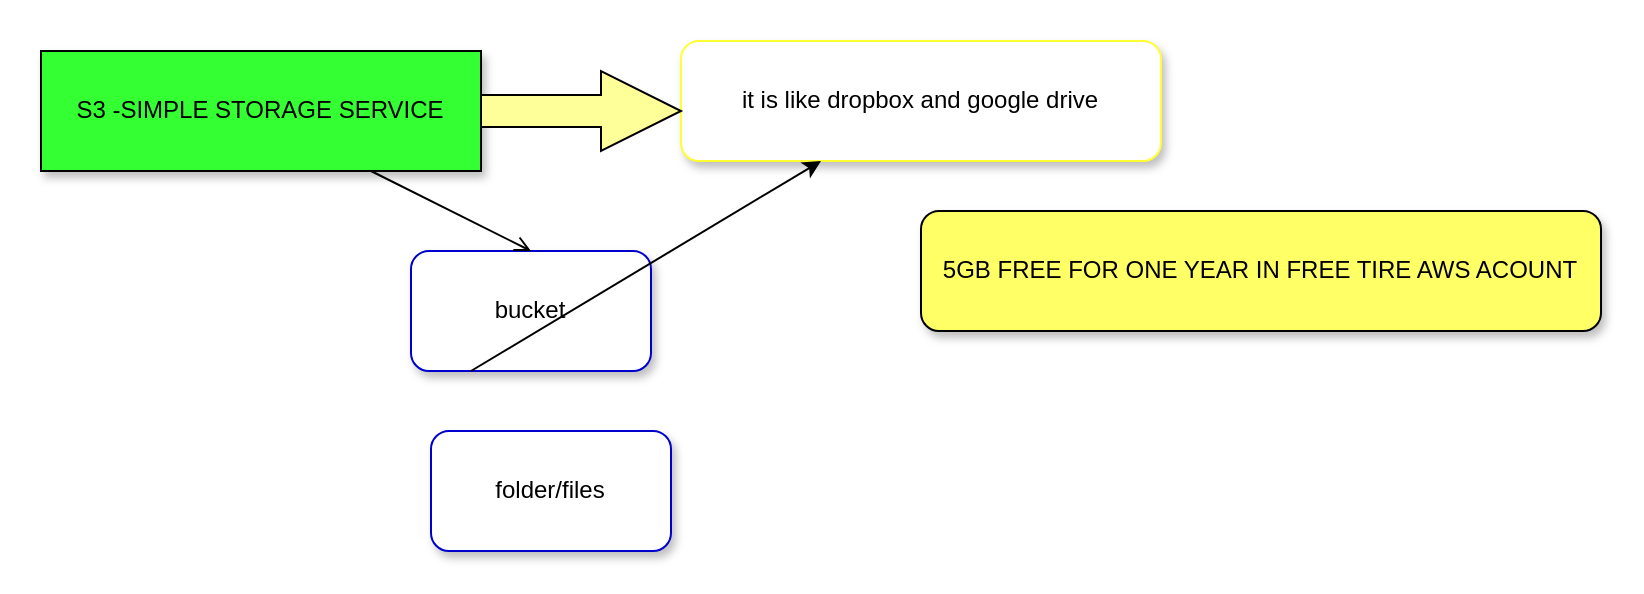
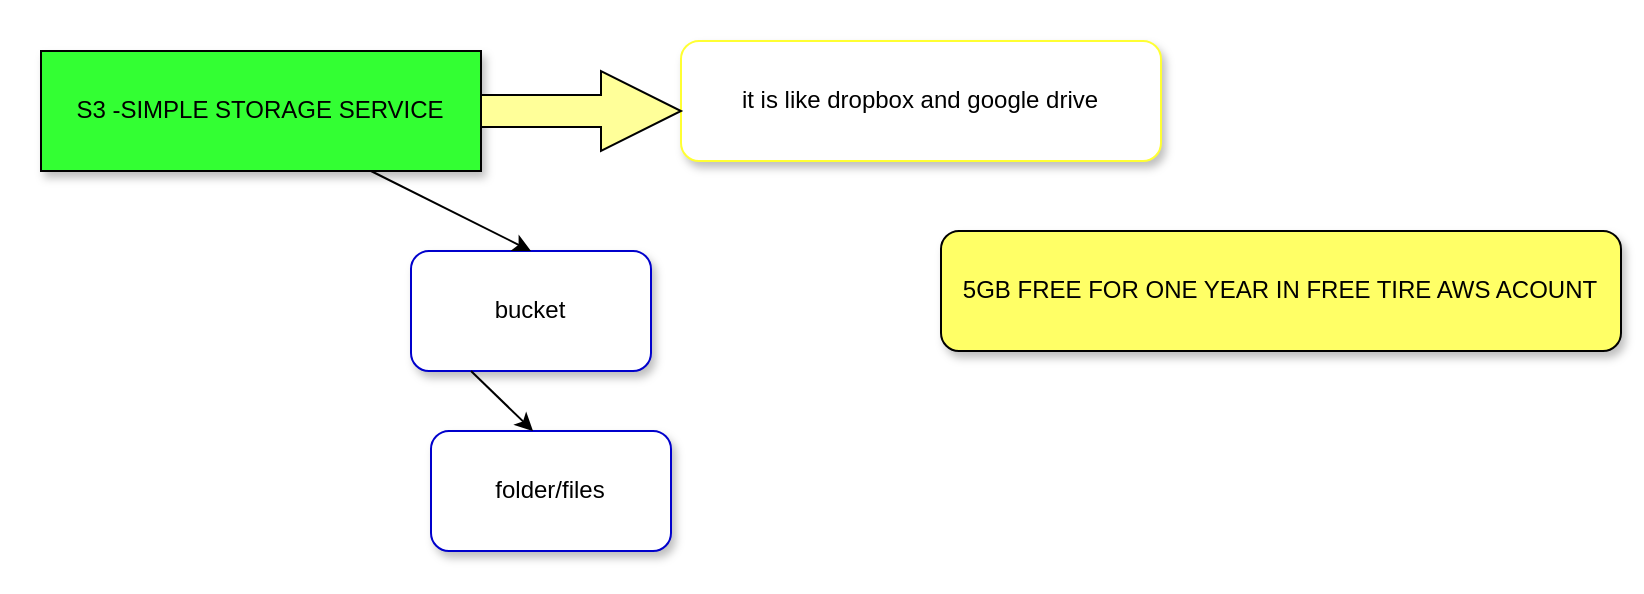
(521, 246) -> (518, 244)
(640, 270) -> (497, 396)
(1261, 271) -> (1281, 291)
